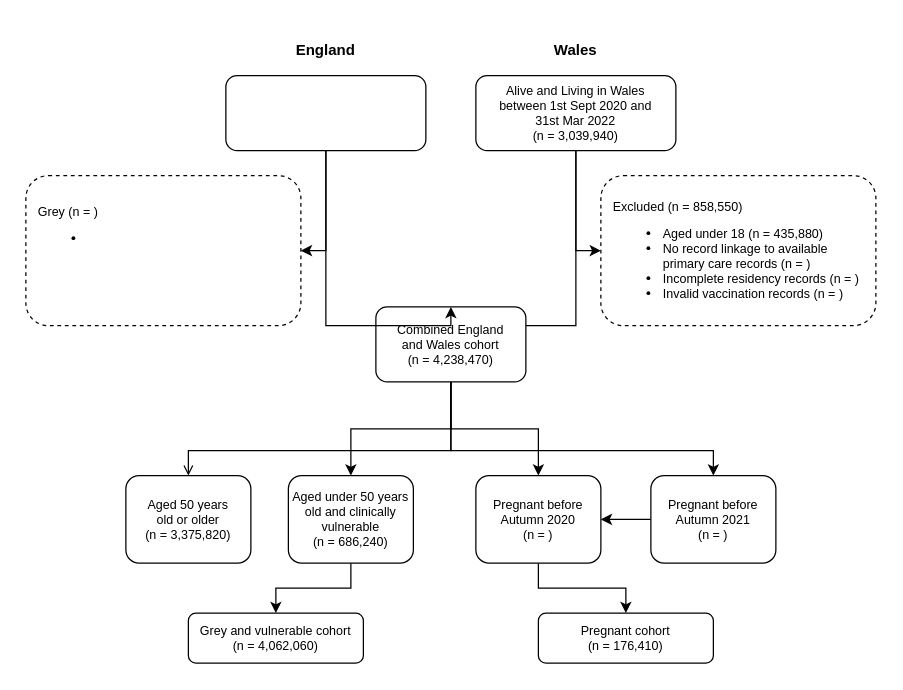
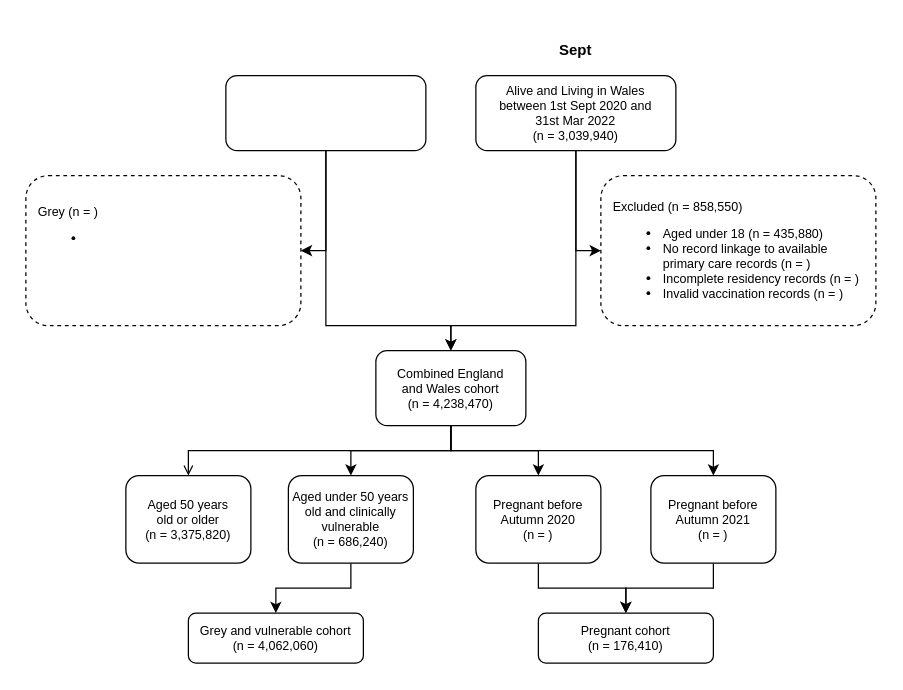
(326, 51) -> none
(576, 51) -> (576, 51)
(451, 344) -> (451, 388)
(630, 519) -> (683, 588)
